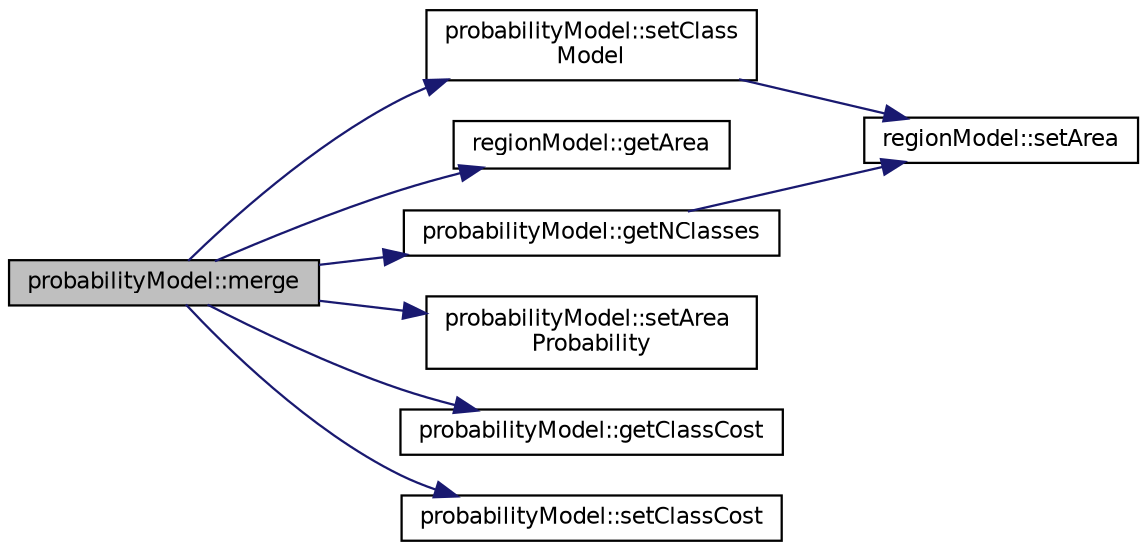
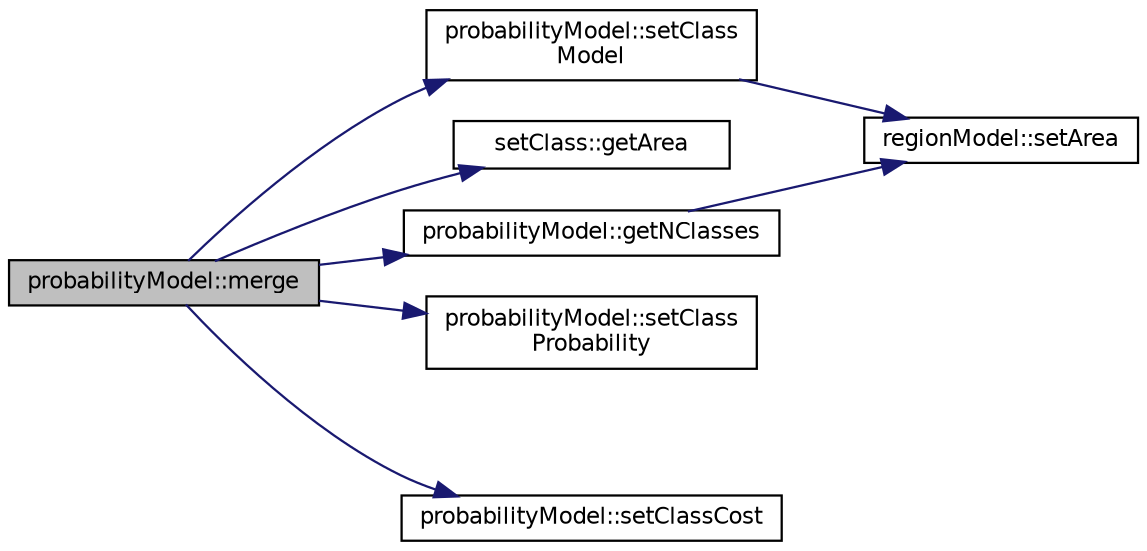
(592, 145) -> (592, 145)
(592, 333) -> (592, 333)
(592, 432) -> none
